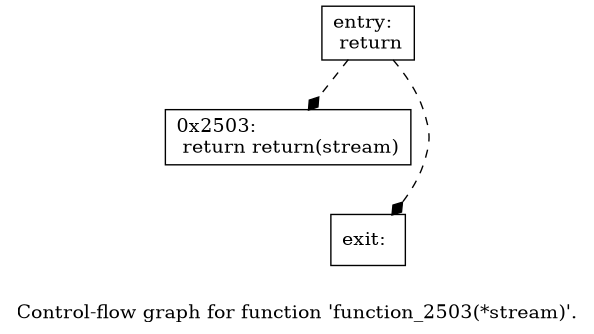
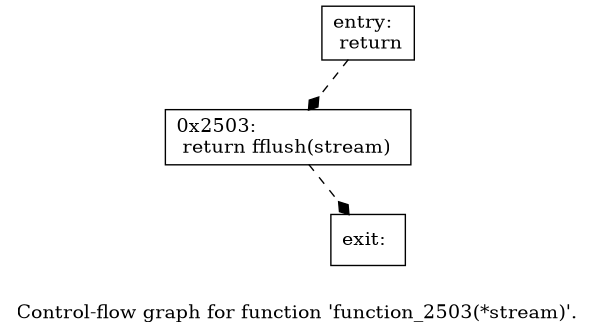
(428, 129) -> (324, 183)
(288, 147) -> (284, 147)
